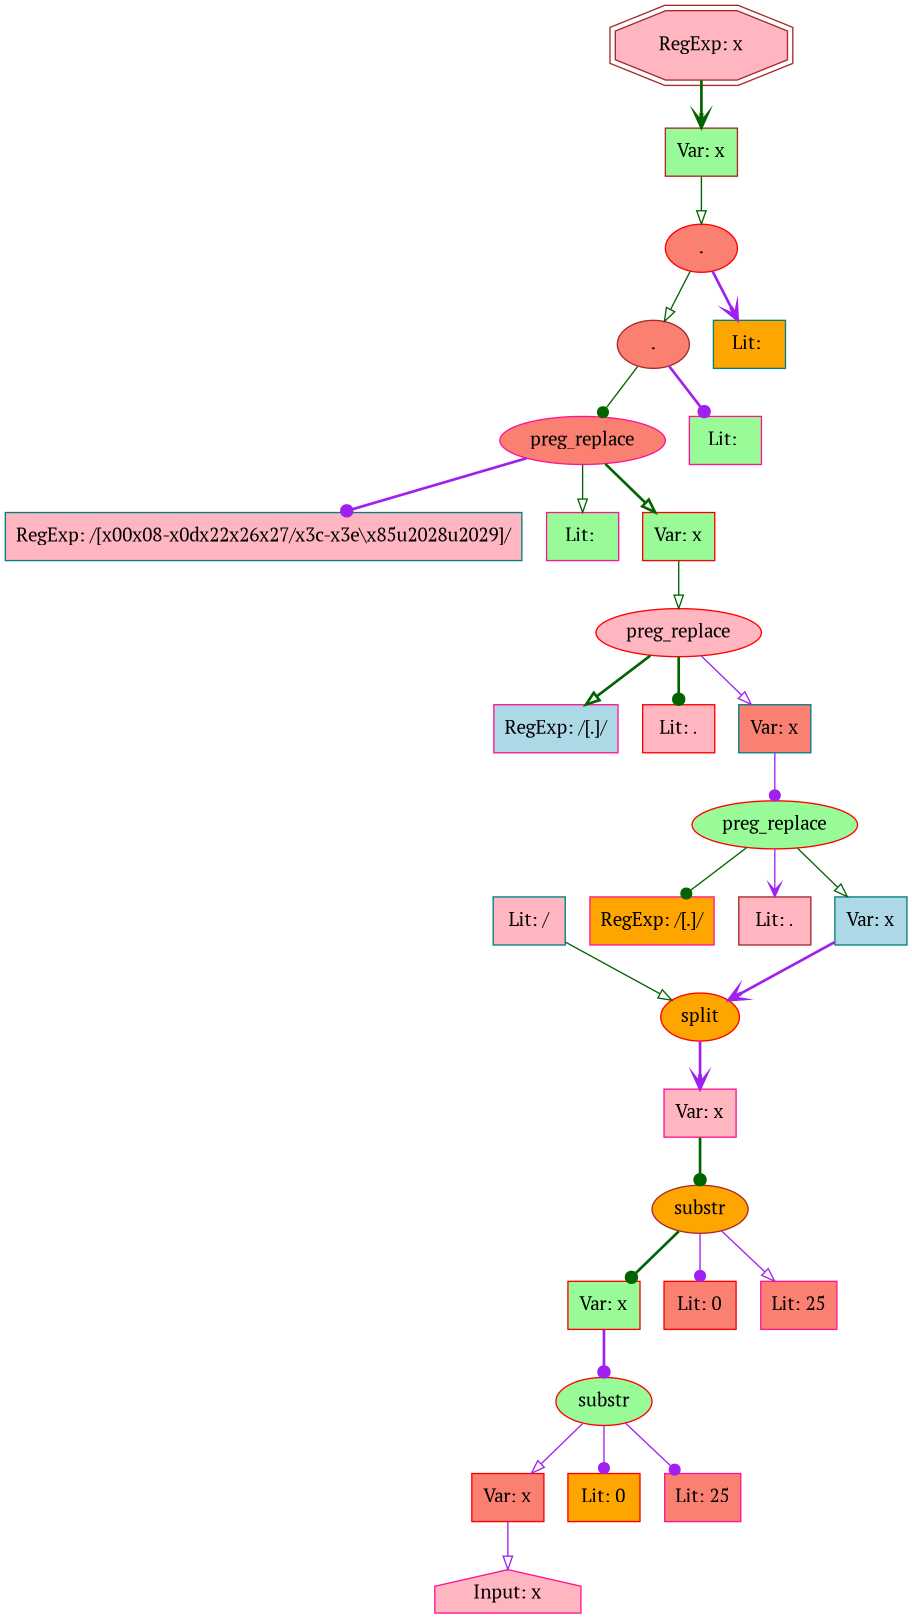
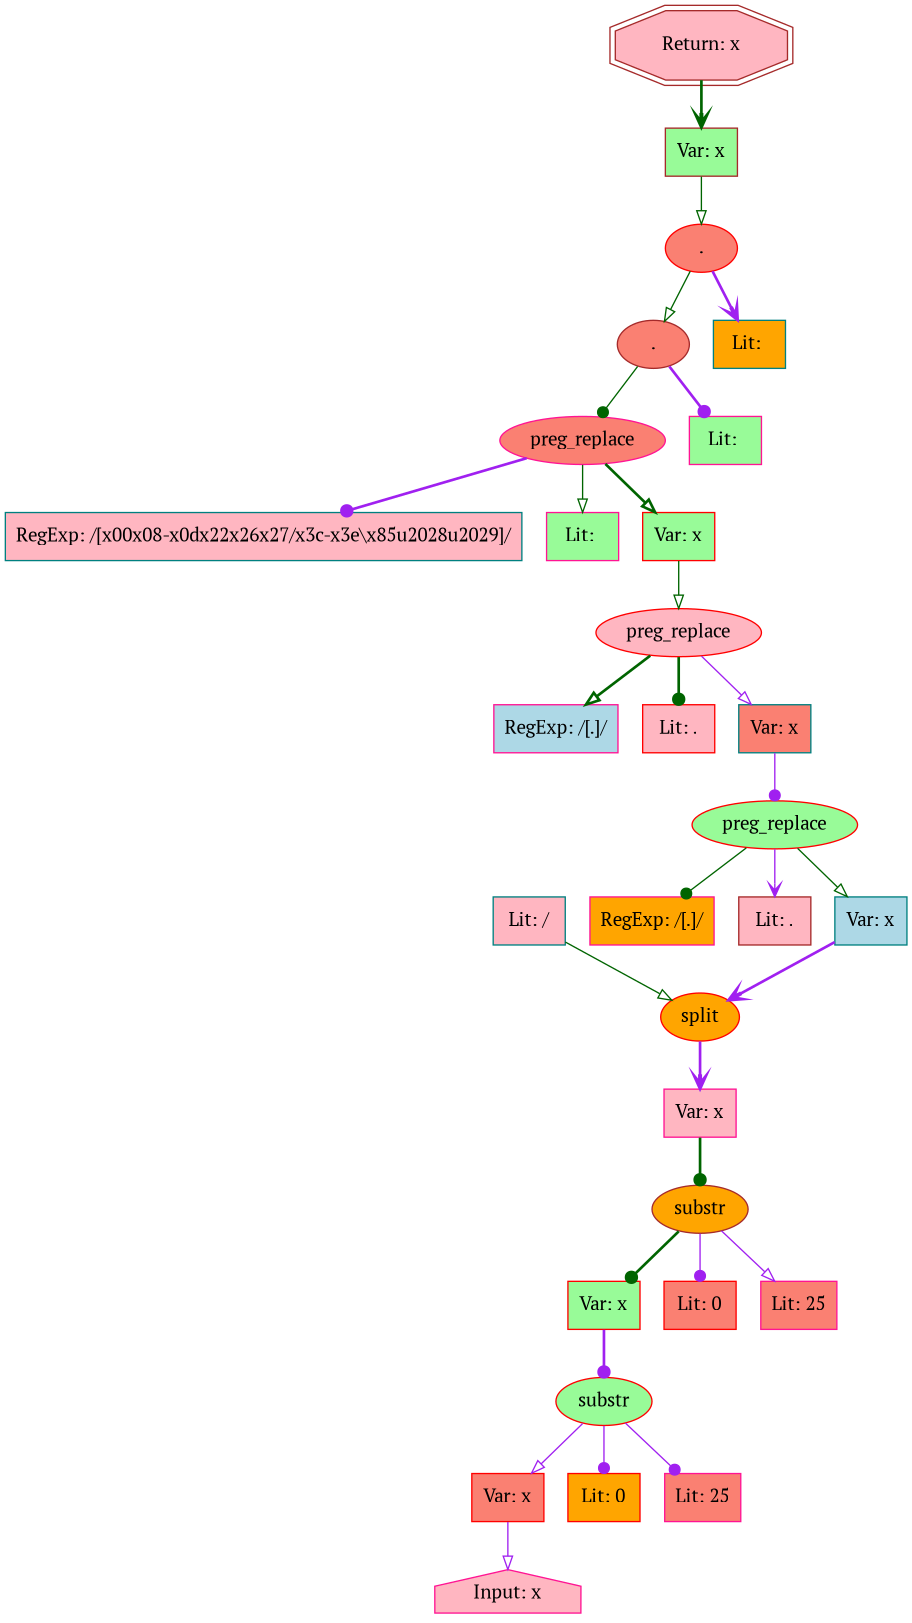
(701, 45) -> (701, 45)
